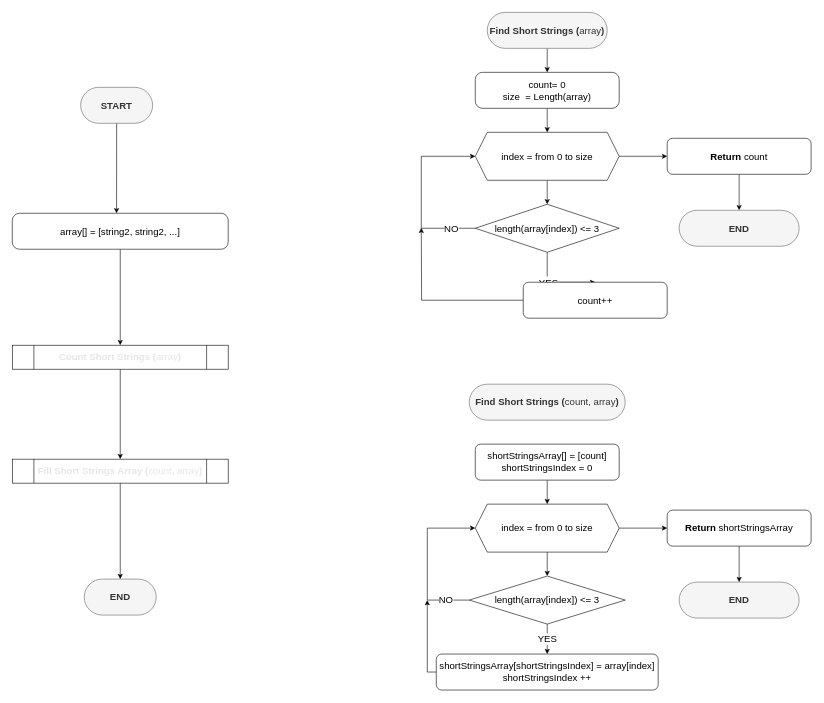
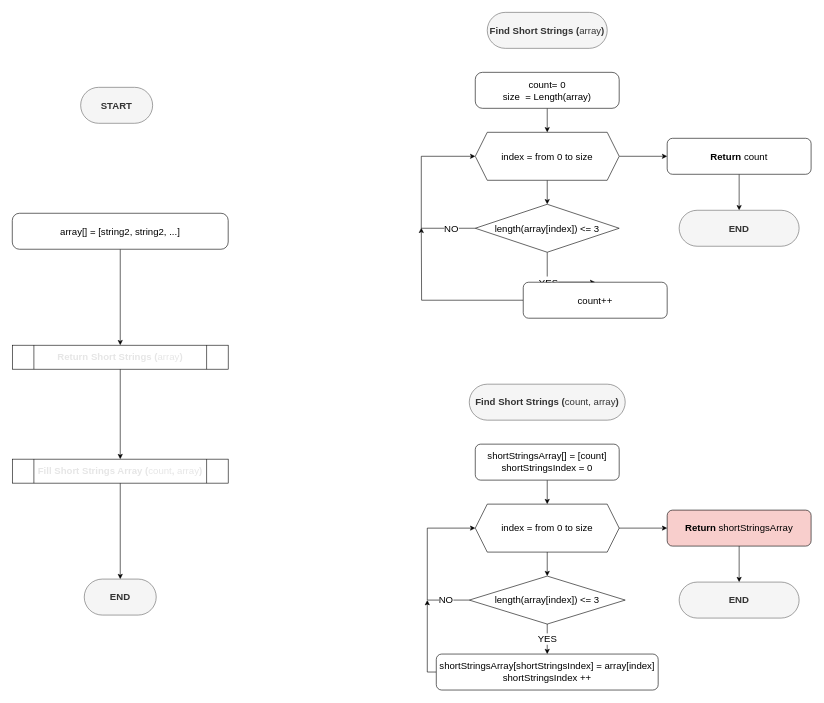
(548, 67) -> none
(117, 166) -> none
(120, 357) -> (120, 357)
(740, 528) -> (740, 528)
